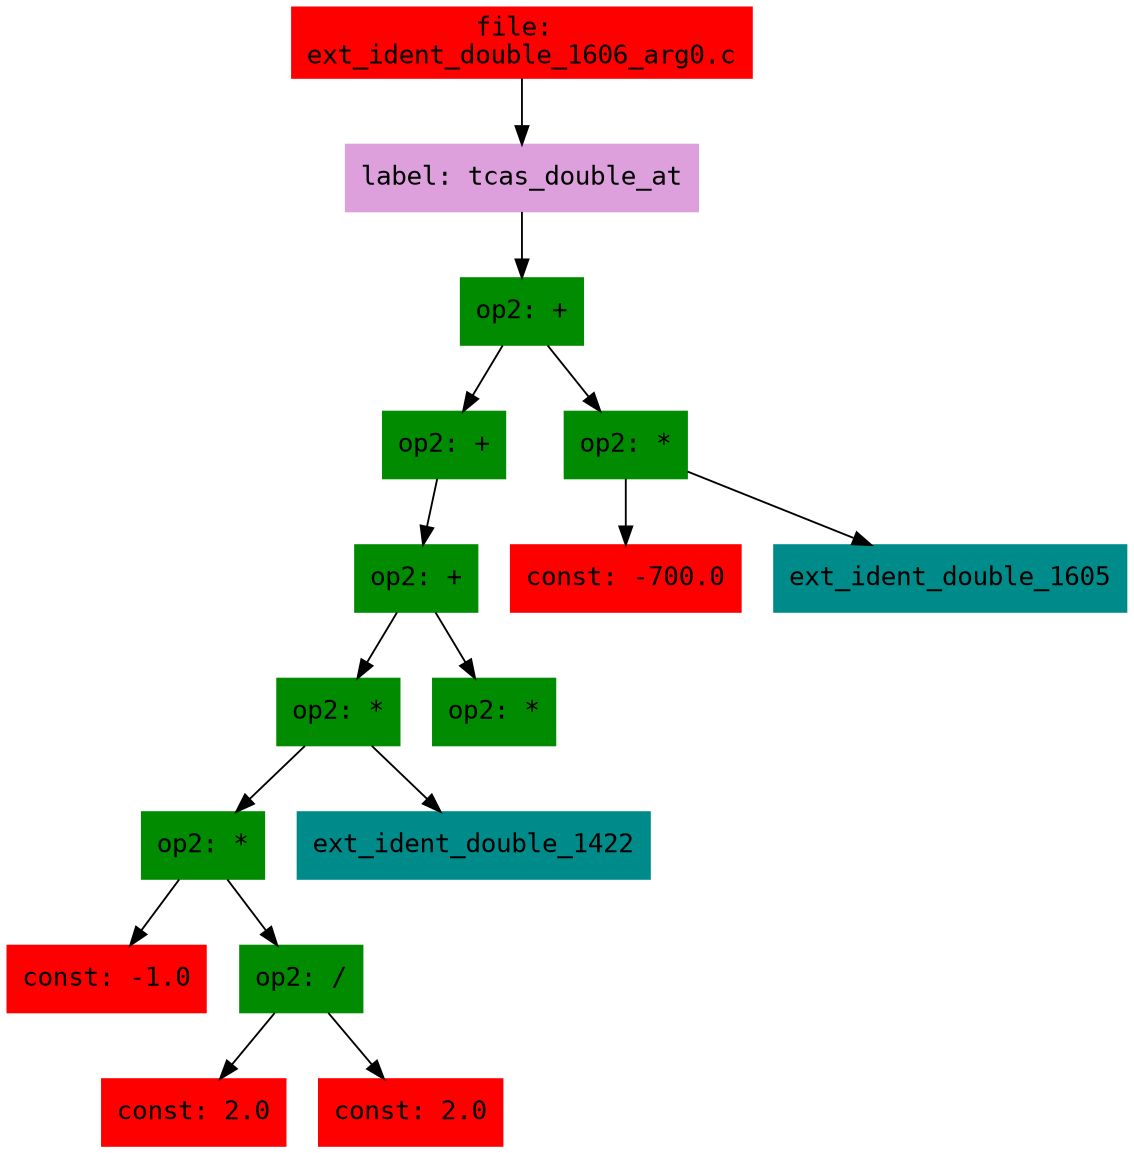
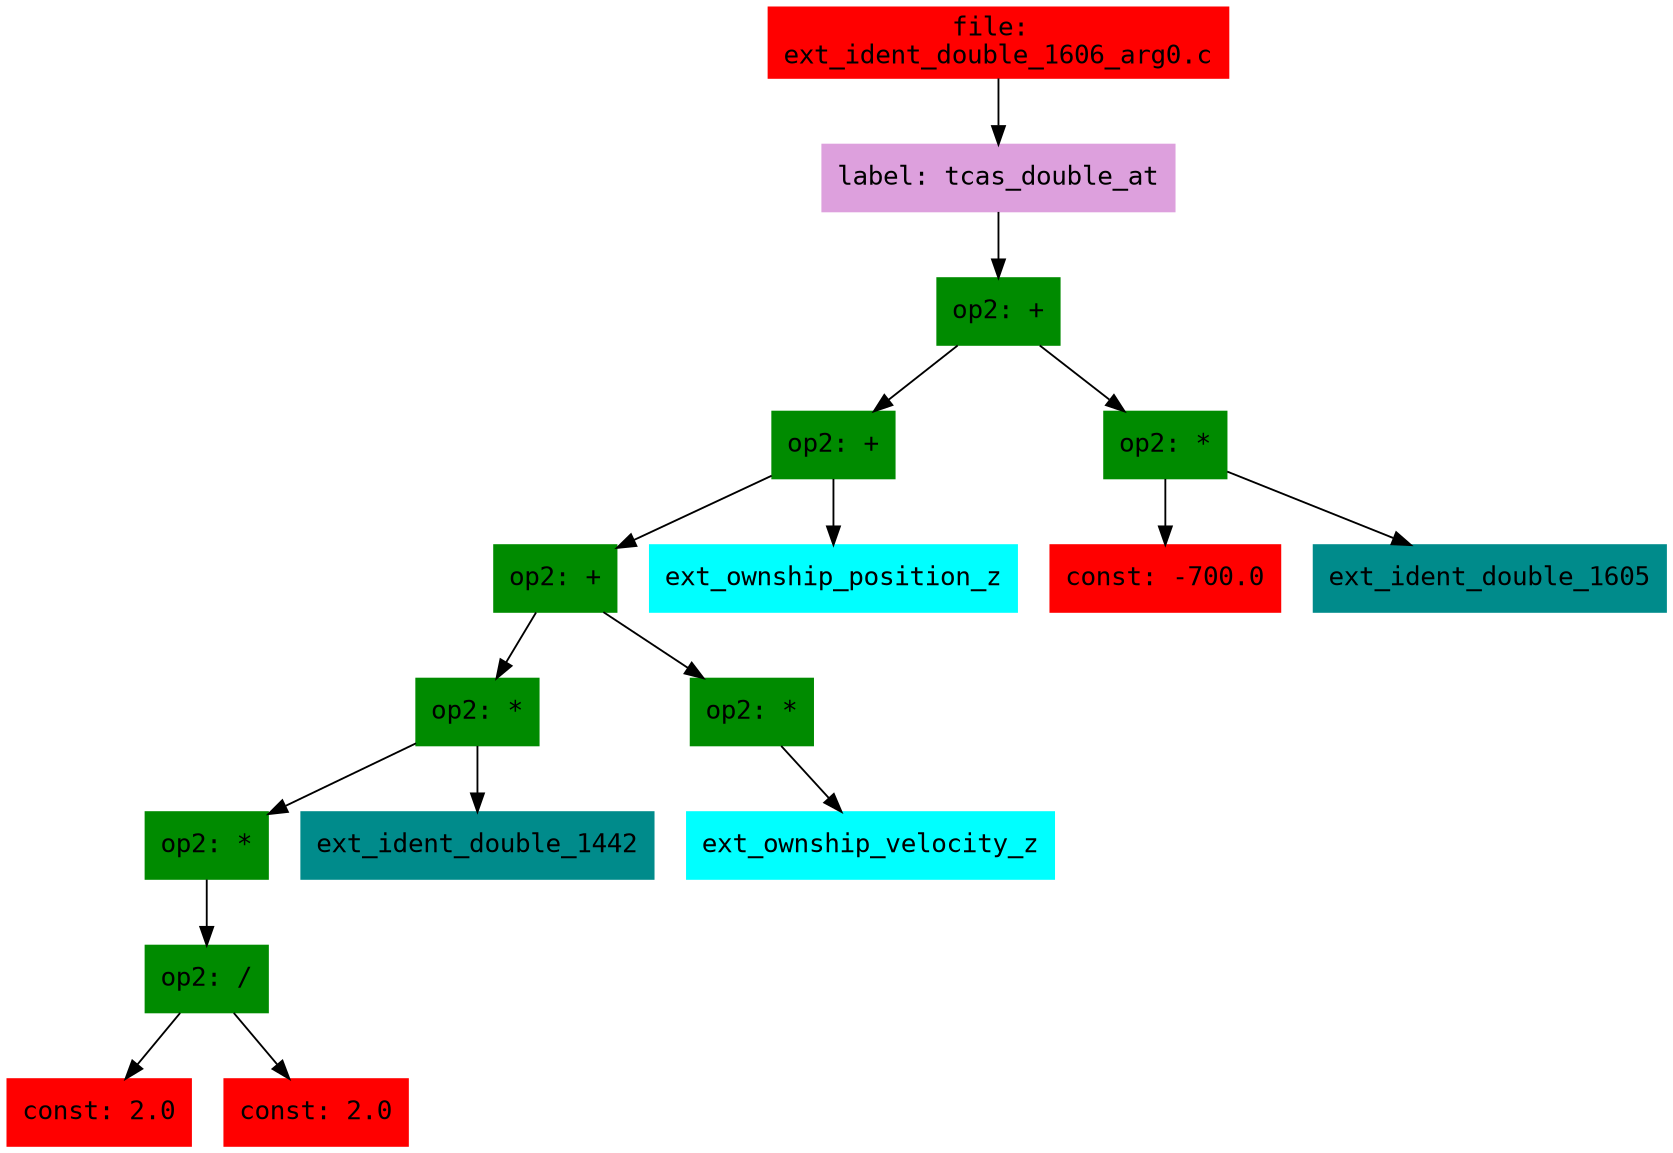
none -> (833, 578)
(474, 846) -> (477, 846)
none -> (871, 846)
(107, 979) -> none
